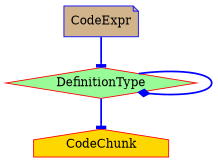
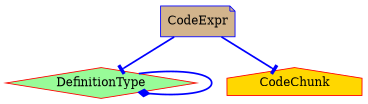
(101, 112) -> (247, 53)
